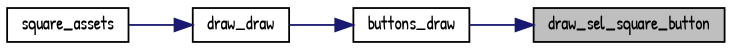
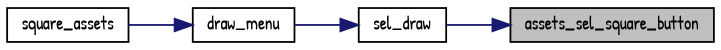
(241, 25) -> (244, 25)
(411, 25) -> (402, 25)
(629, 25) -> (612, 25)
